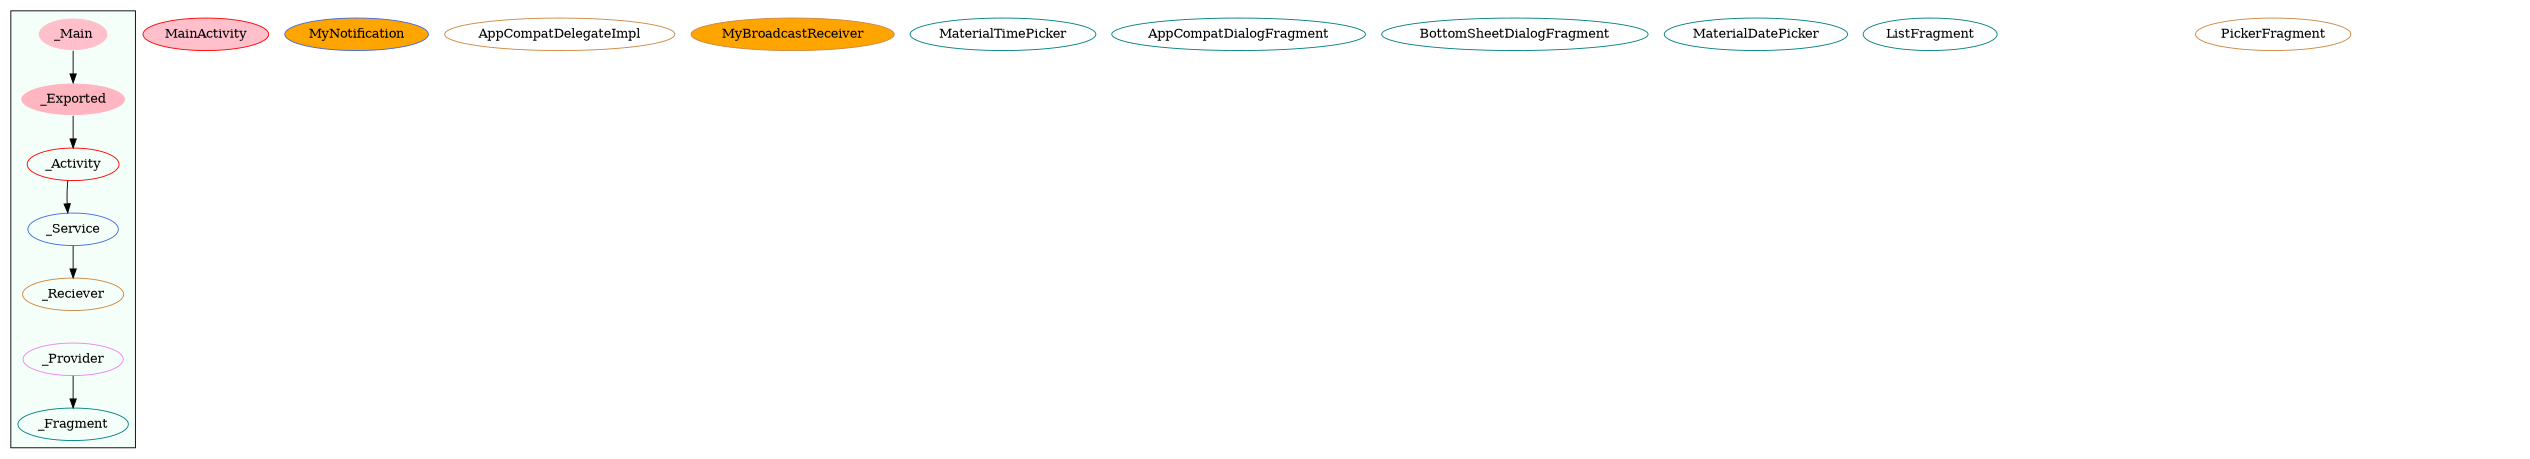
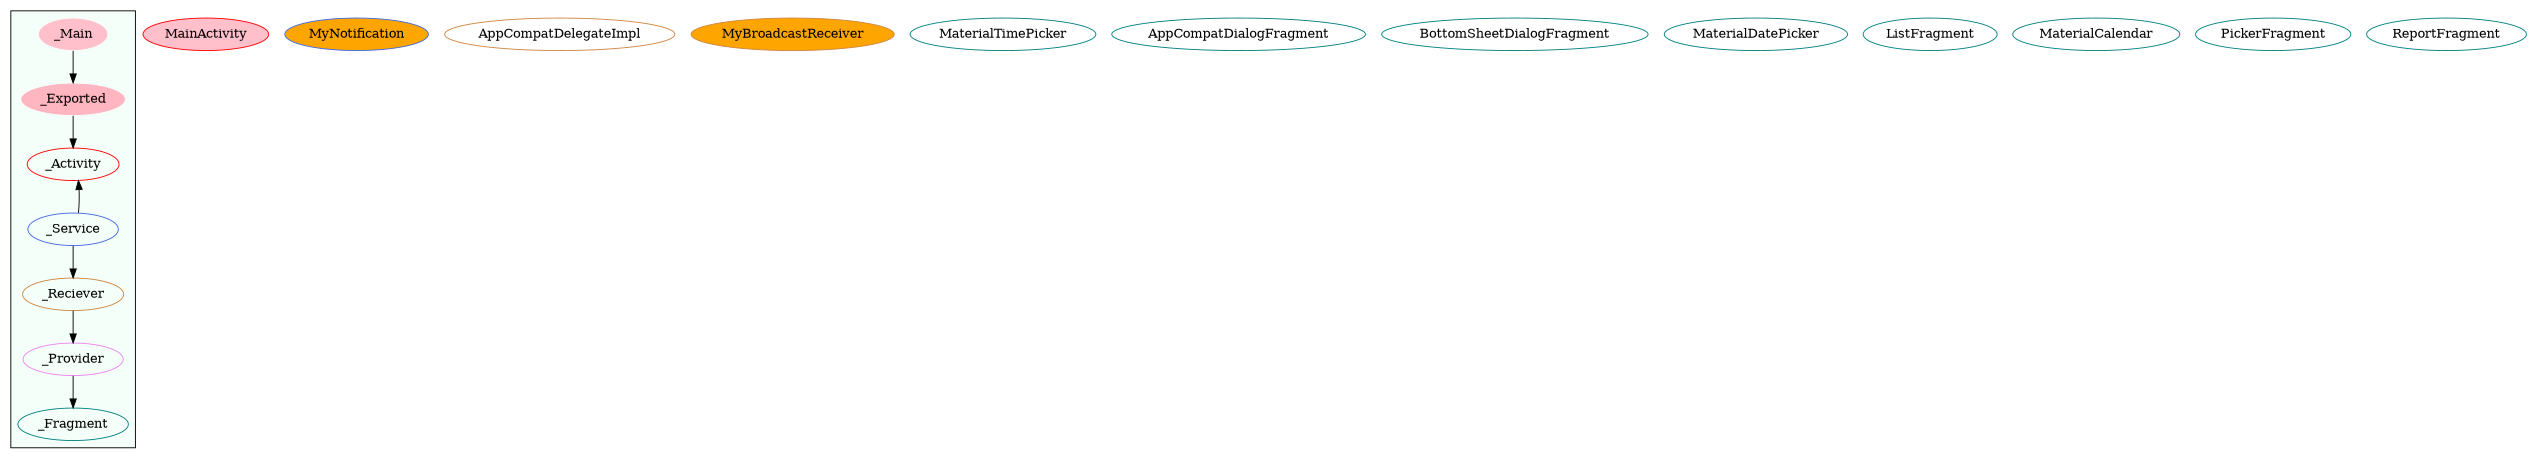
none -> (2096, 34)
(2273, 34) -> (2273, 34)
none -> (2447, 34)
(67, 192) -> (79, 201)
none -> (73, 322)
